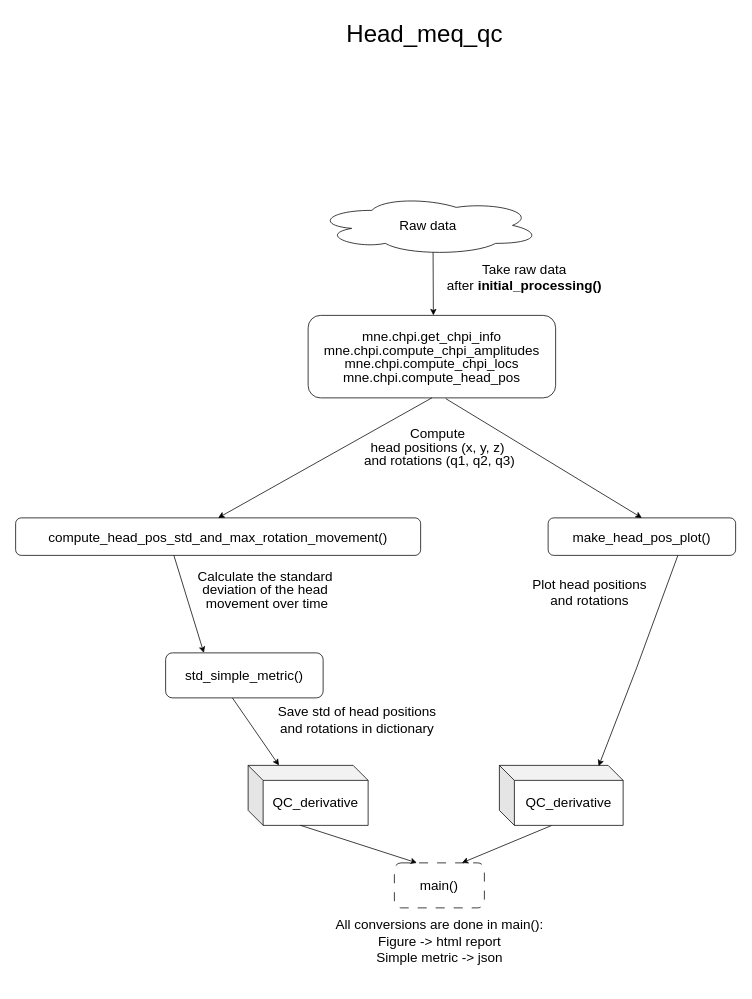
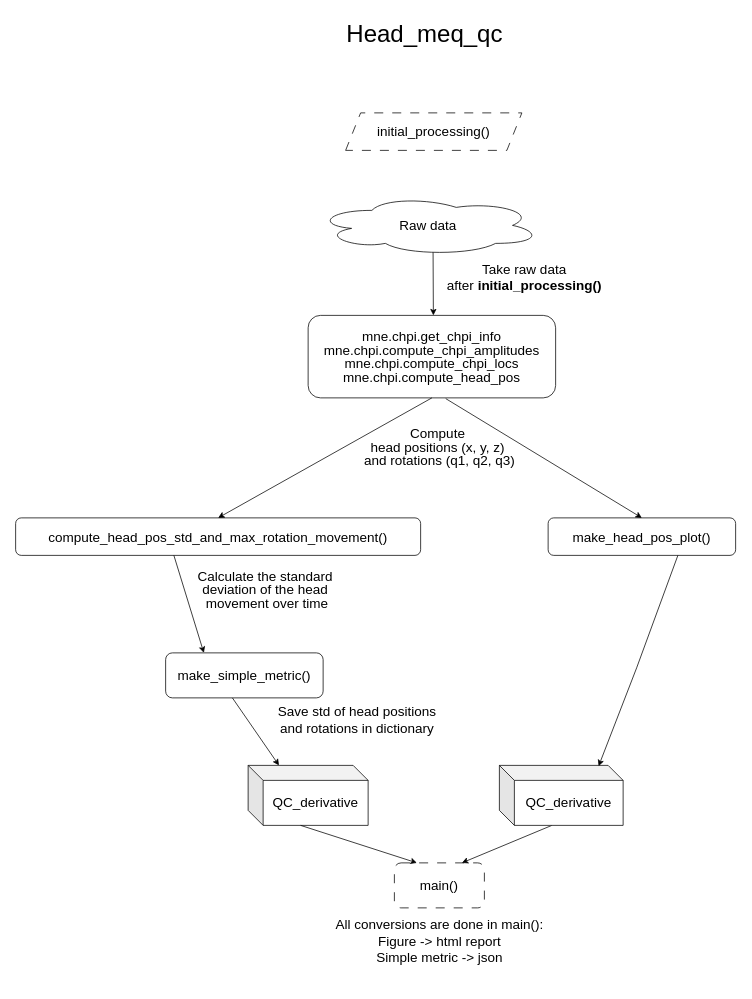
none -> (434, 132)
(589, 593) -> none
(244, 675) -> (244, 675)
